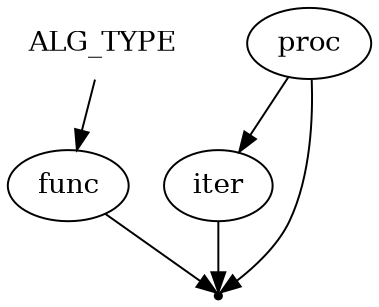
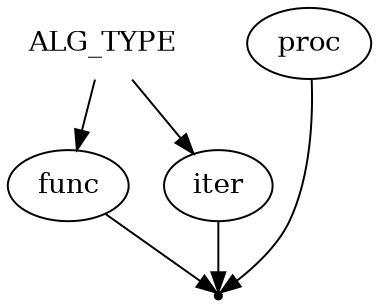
(269, 106) -> (156, 109)
